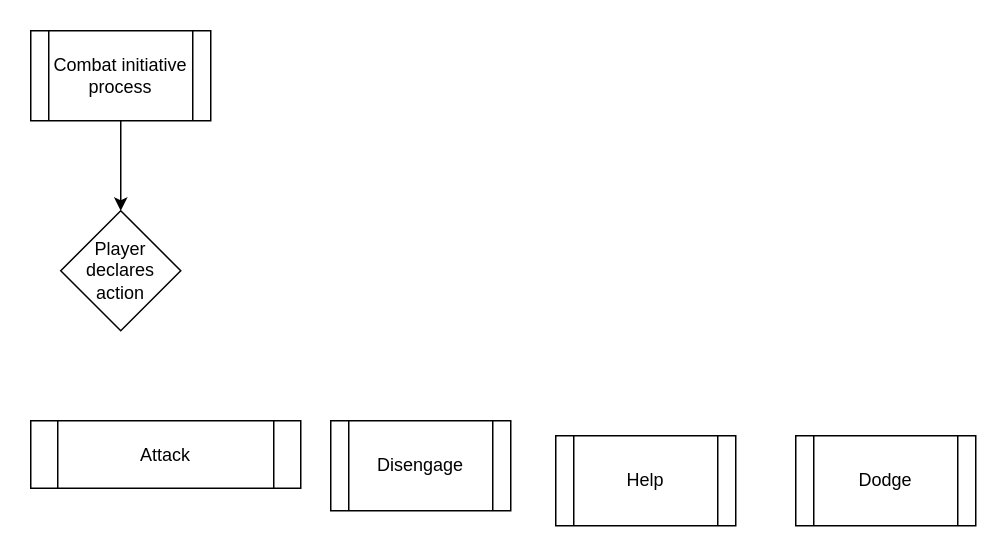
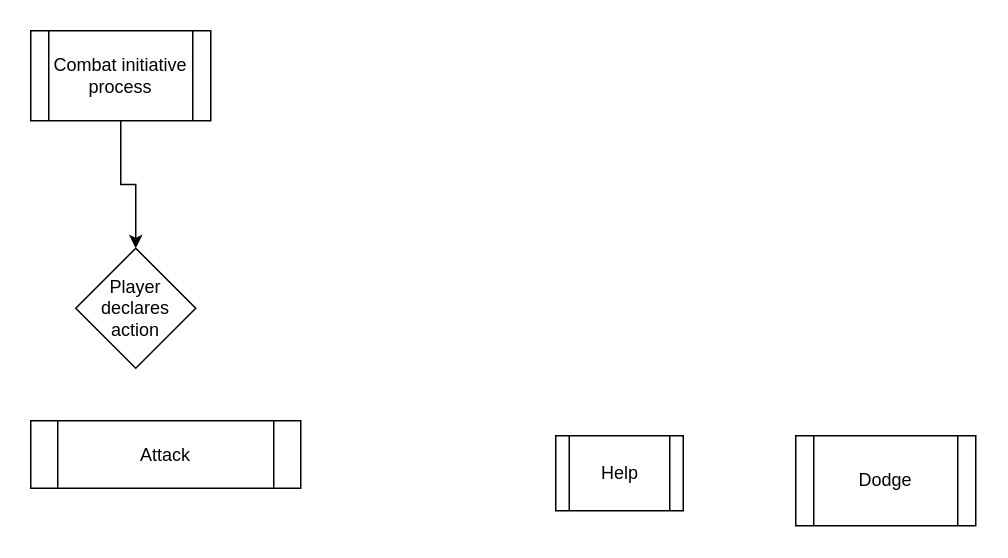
(121, 271) -> (136, 308)
(421, 466) -> none
(646, 481) -> (620, 473)
